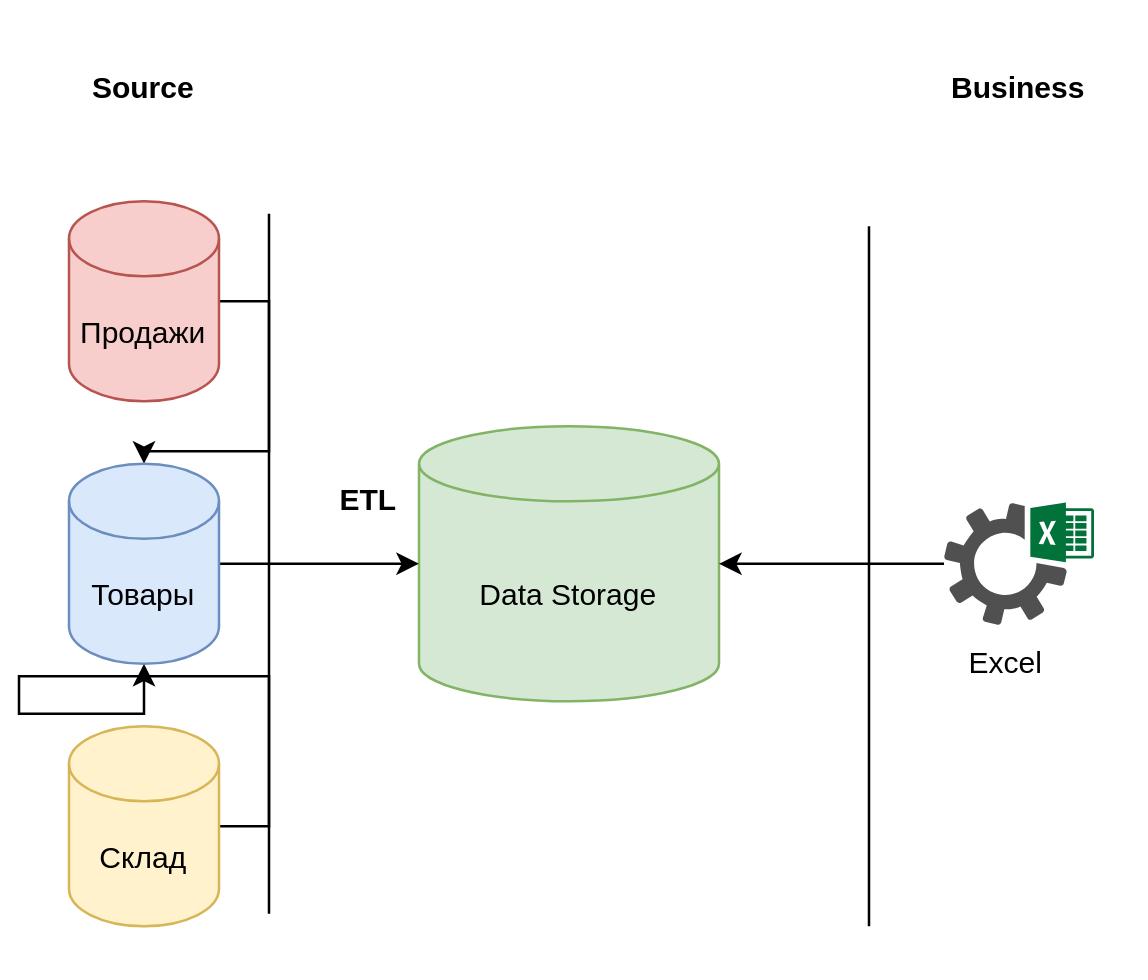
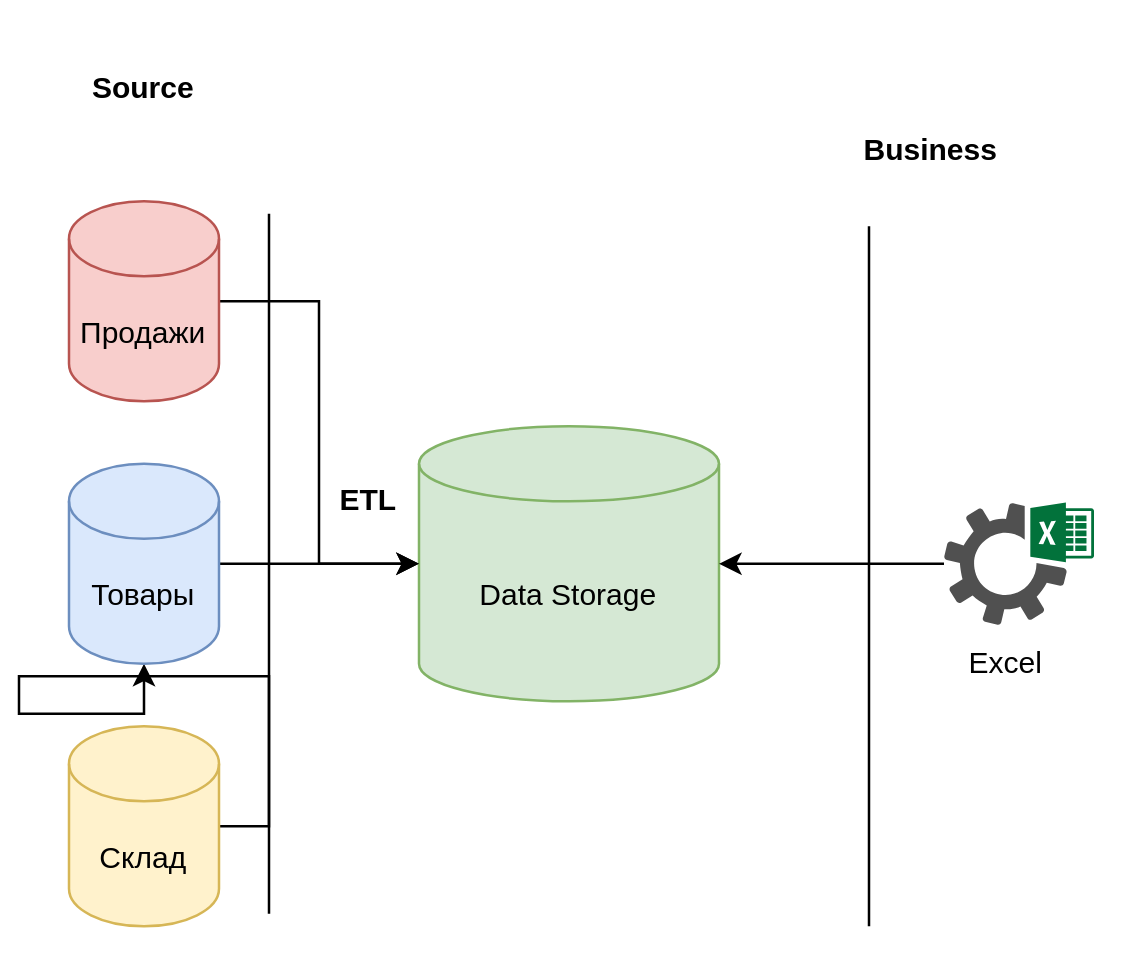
(1019, 89) -> (931, 151)
(202, 451) -> (319, 406)
